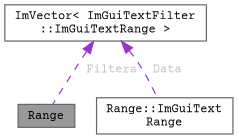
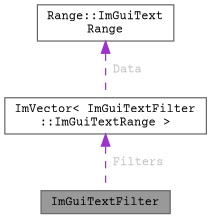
(145, 73) -> (106, 76)
(46, 116) -> (106, 202)
